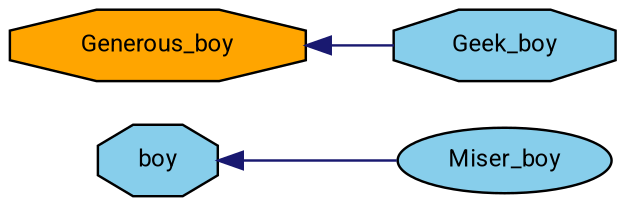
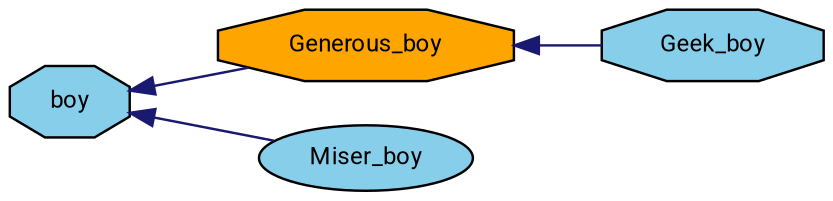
none -> (201, 77)
